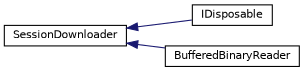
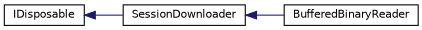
(165, 23) -> (109, 15)
